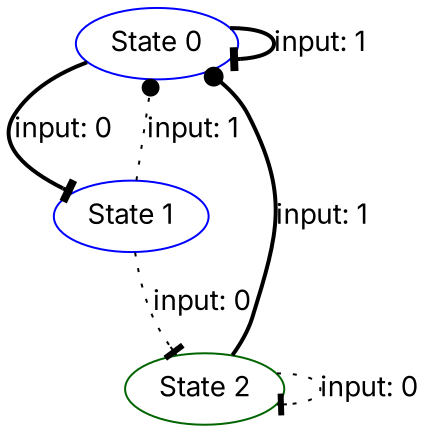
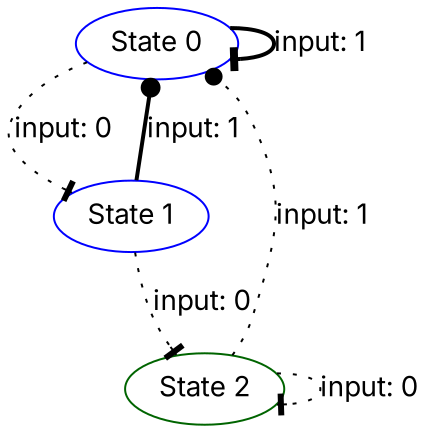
(13, 119) -> (13, 119)
(143, 138) -> (143, 138)
(276, 215) -> (276, 215)
